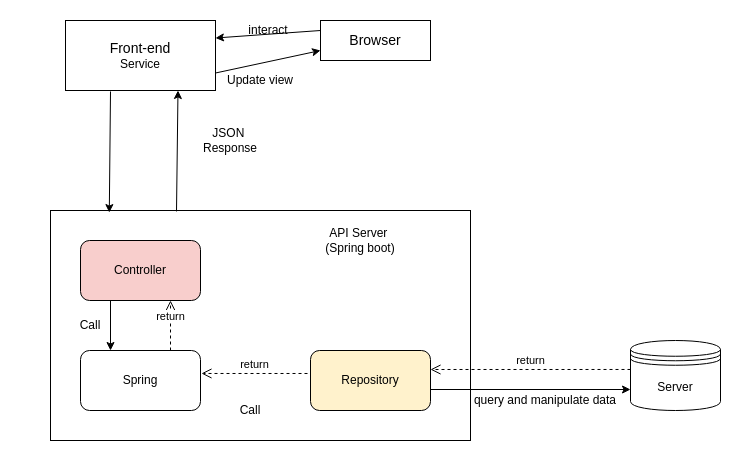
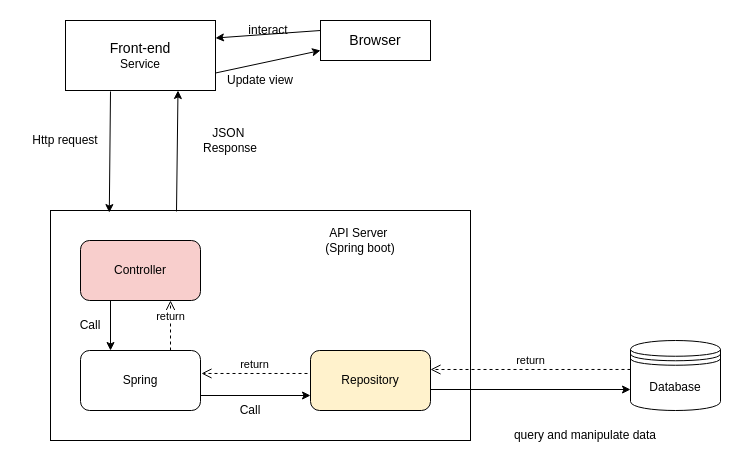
none -> (66, 141)
(676, 388) -> (676, 388)
none -> (252, 396)
(546, 401) -> (586, 436)
